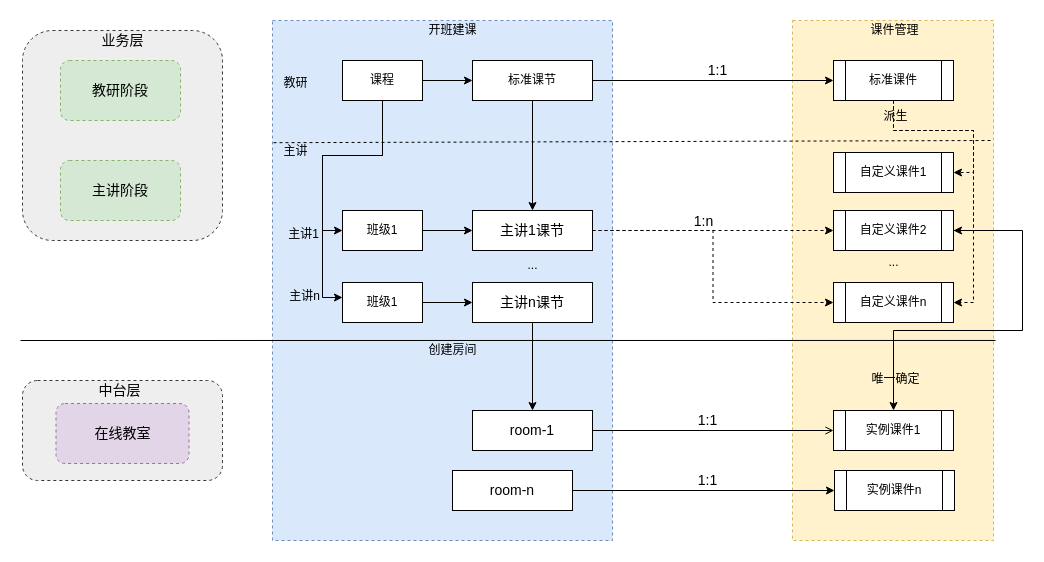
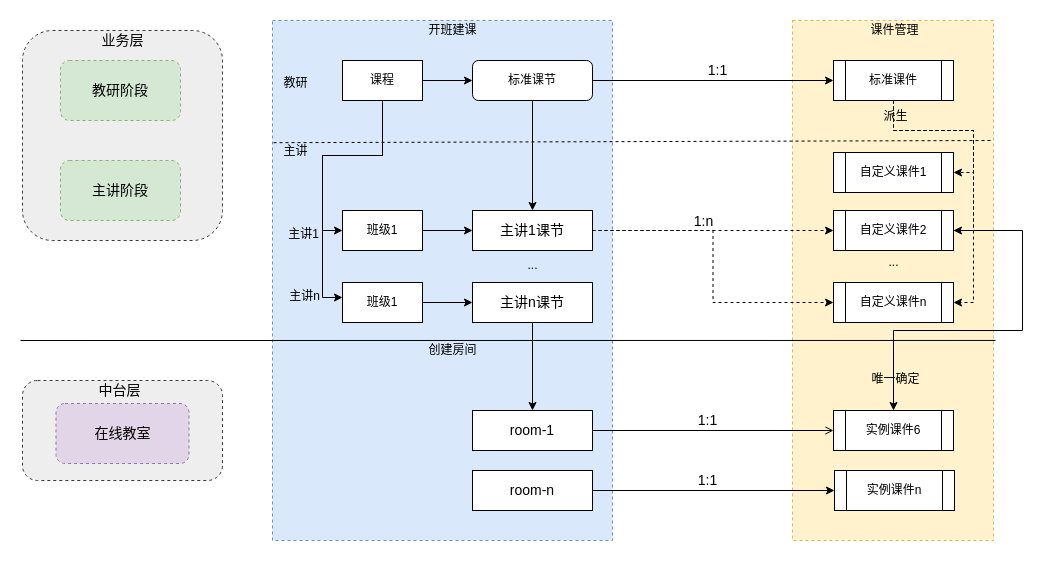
(533, 81) -> (533, 81)
(894, 431) -> (894, 431)
(513, 491) -> (533, 491)
